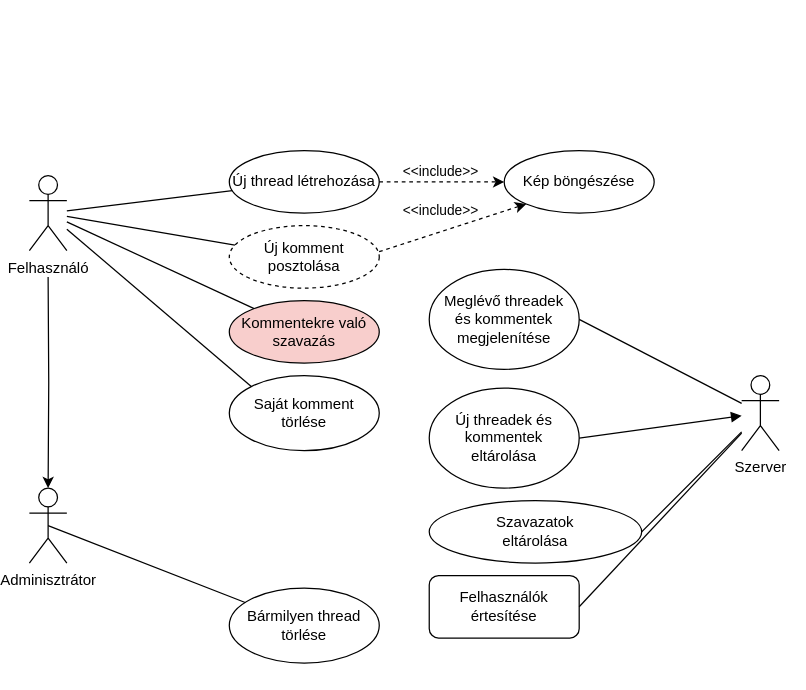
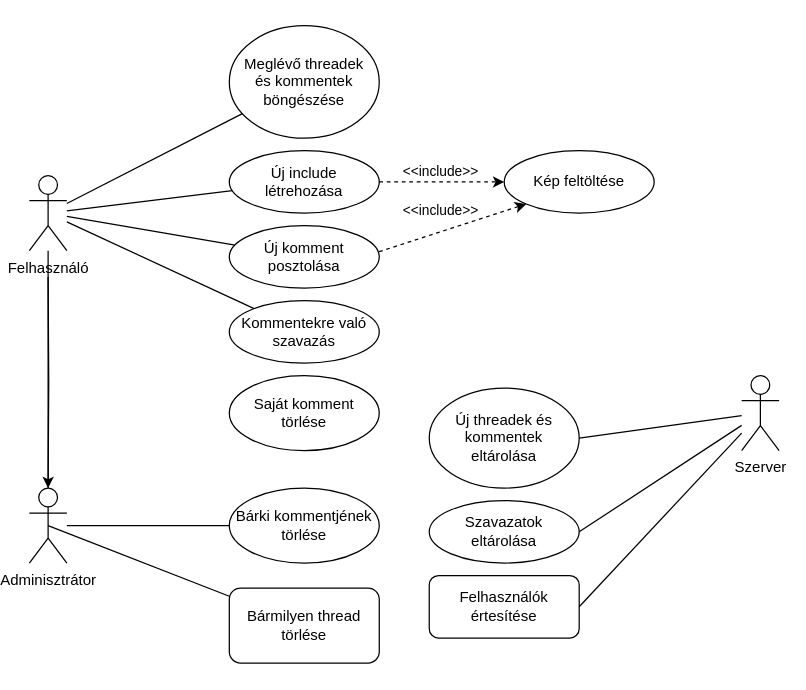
none -> (304, 82)
none -> (154, 159)
(304, 182) -> (304, 182)
(579, 182) -> (579, 182)
(304, 257) -> (304, 257)
(159, 308) -> (48, 263)
(504, 319) -> none
(304, 332) -> (304, 332)
(661, 361) -> none
(730, 417) -> (734, 417)
none -> (148, 526)
none -> (304, 526)
(536, 532) -> (504, 532)
(304, 626) -> (304, 626)
